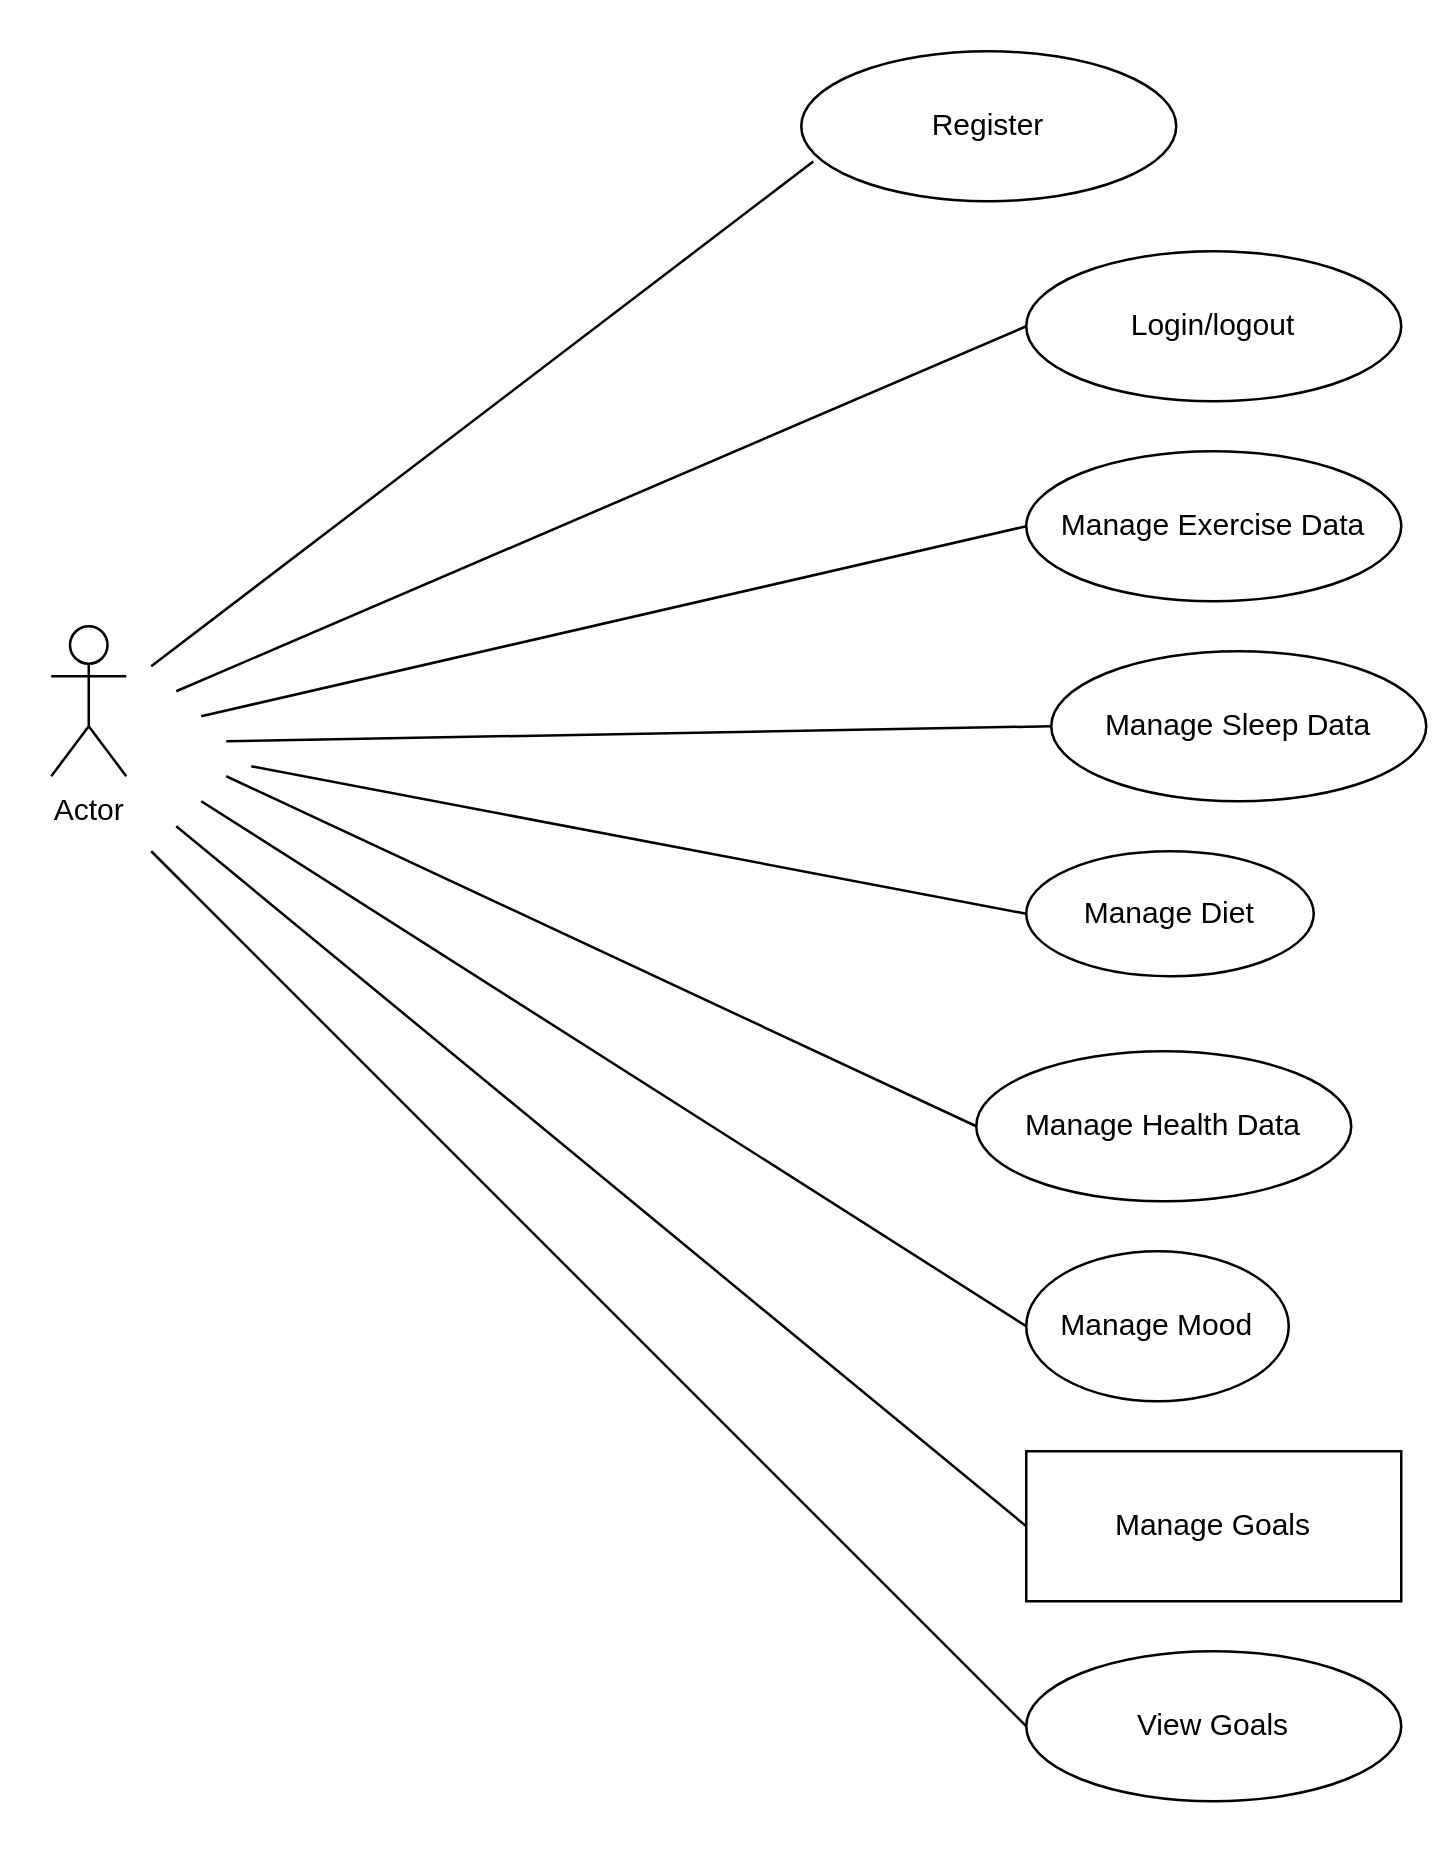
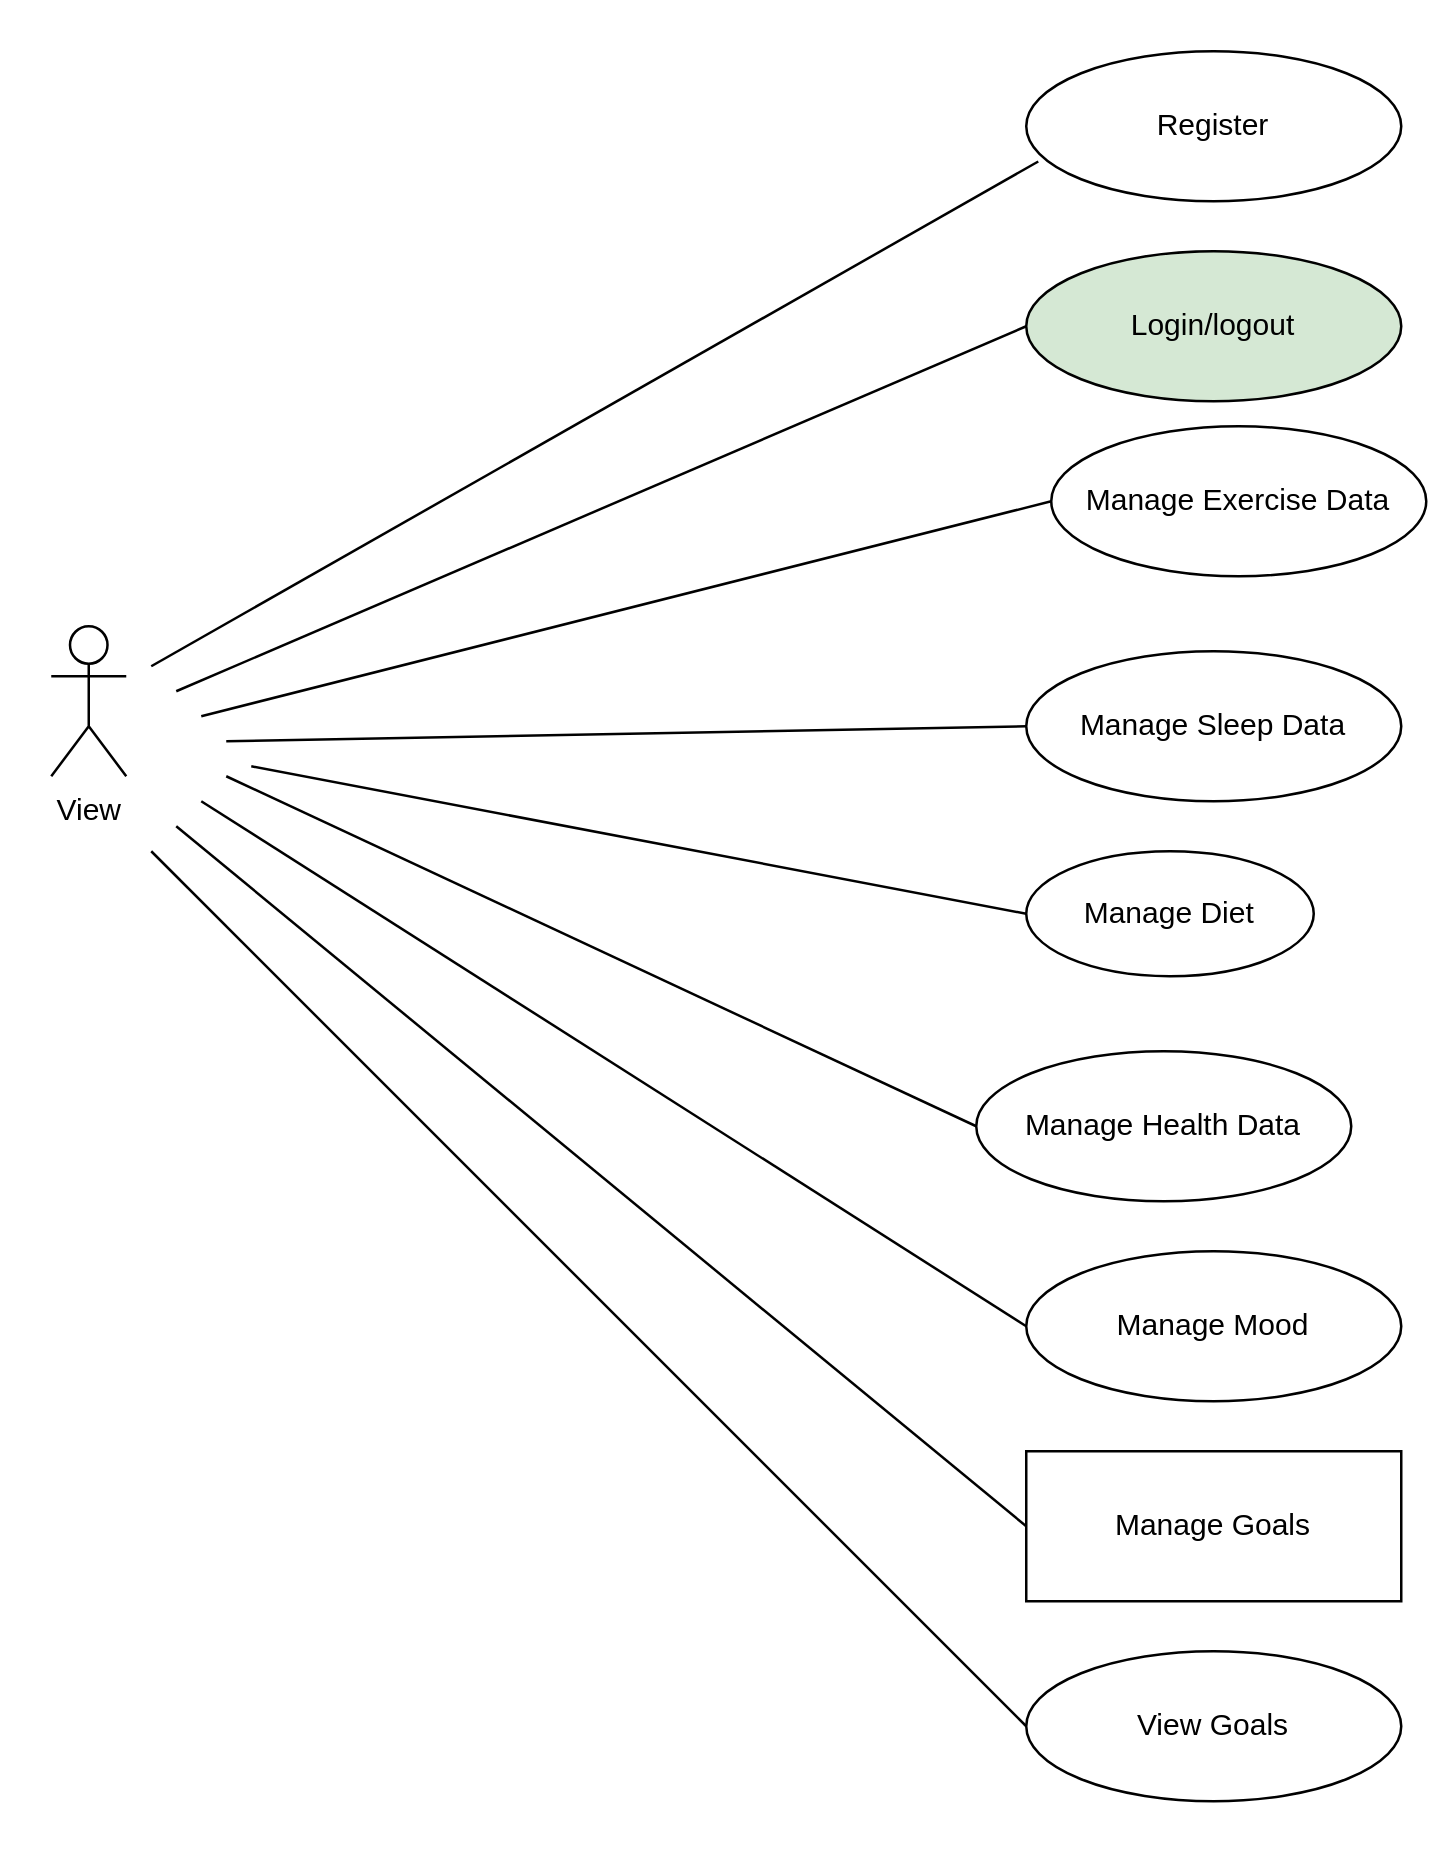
(989, 126) -> (1214, 126)
(1214, 326) -> (1214, 326)
(1214, 526) -> (1239, 501)
(1239, 726) -> (1214, 726)
(90, 812) -> (90, 812)
(1158, 1326) -> (1214, 1326)
